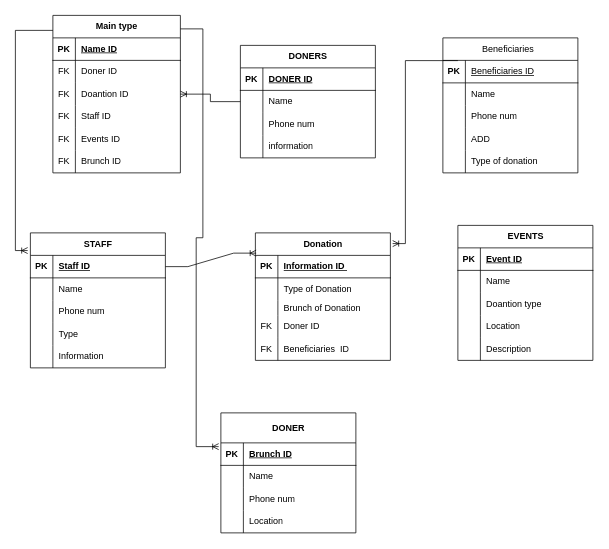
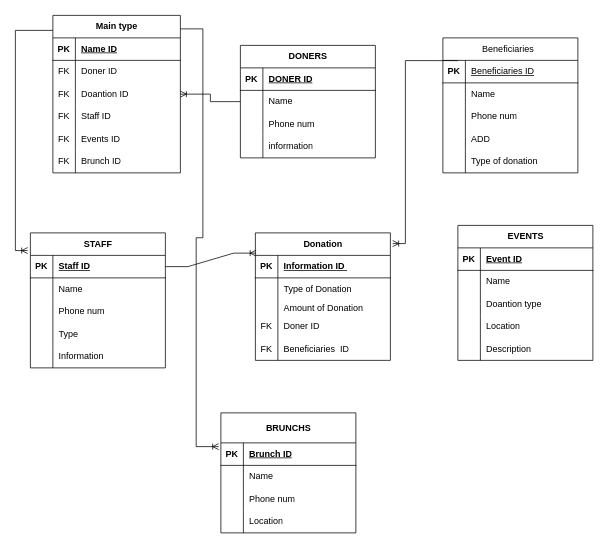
(326, 308) -> (326, 308)
(289, 428) -> (289, 428)
